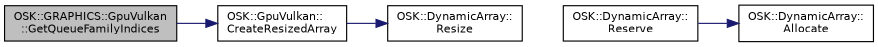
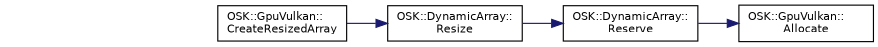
(91, 23) -> none
none -> (537, 23)
(806, 23) -> (806, 23)
